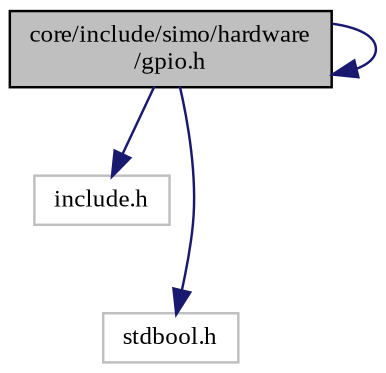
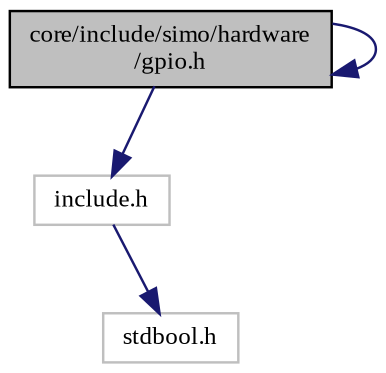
(194, 188) -> (131, 258)
